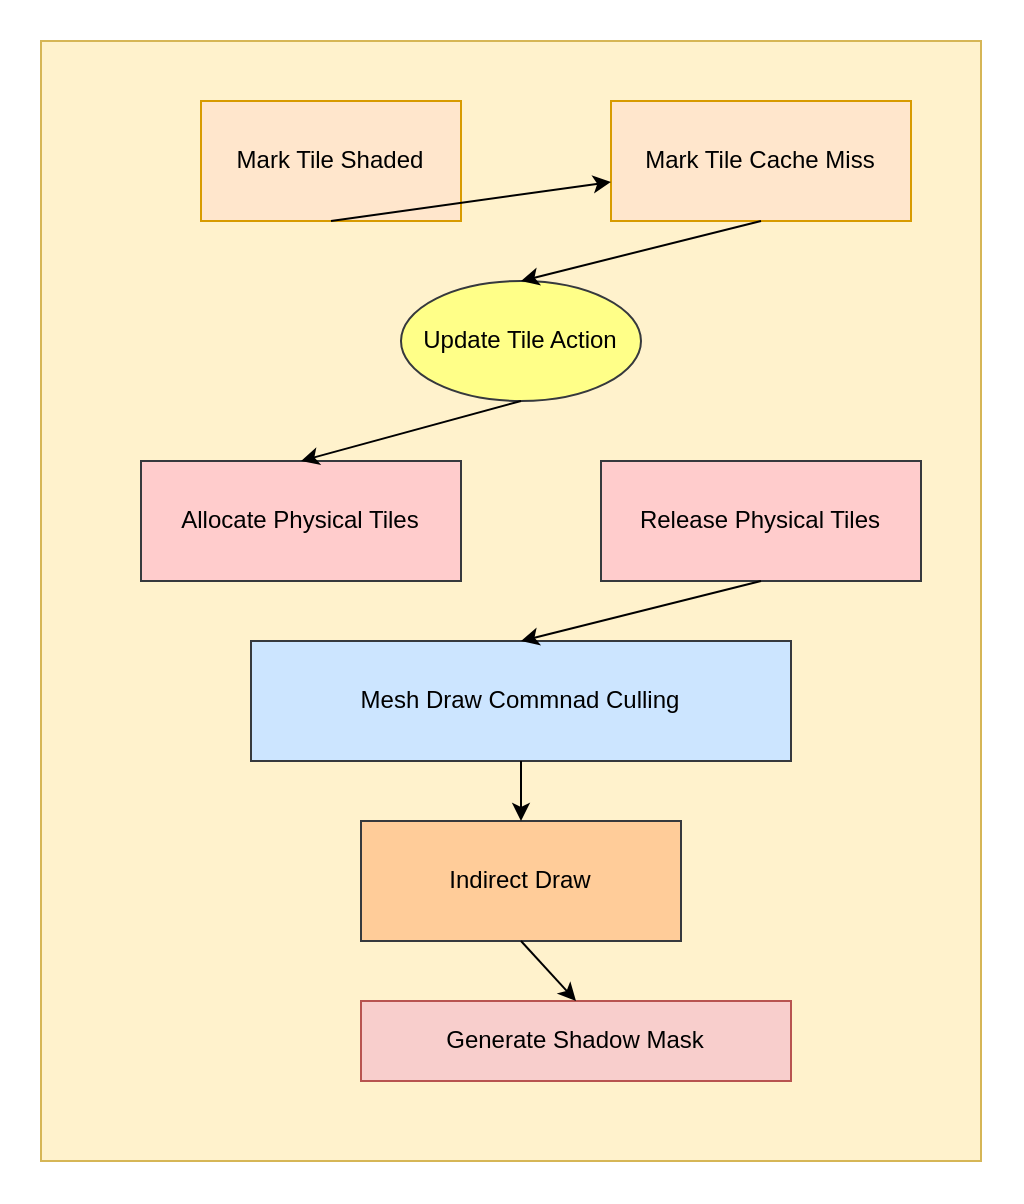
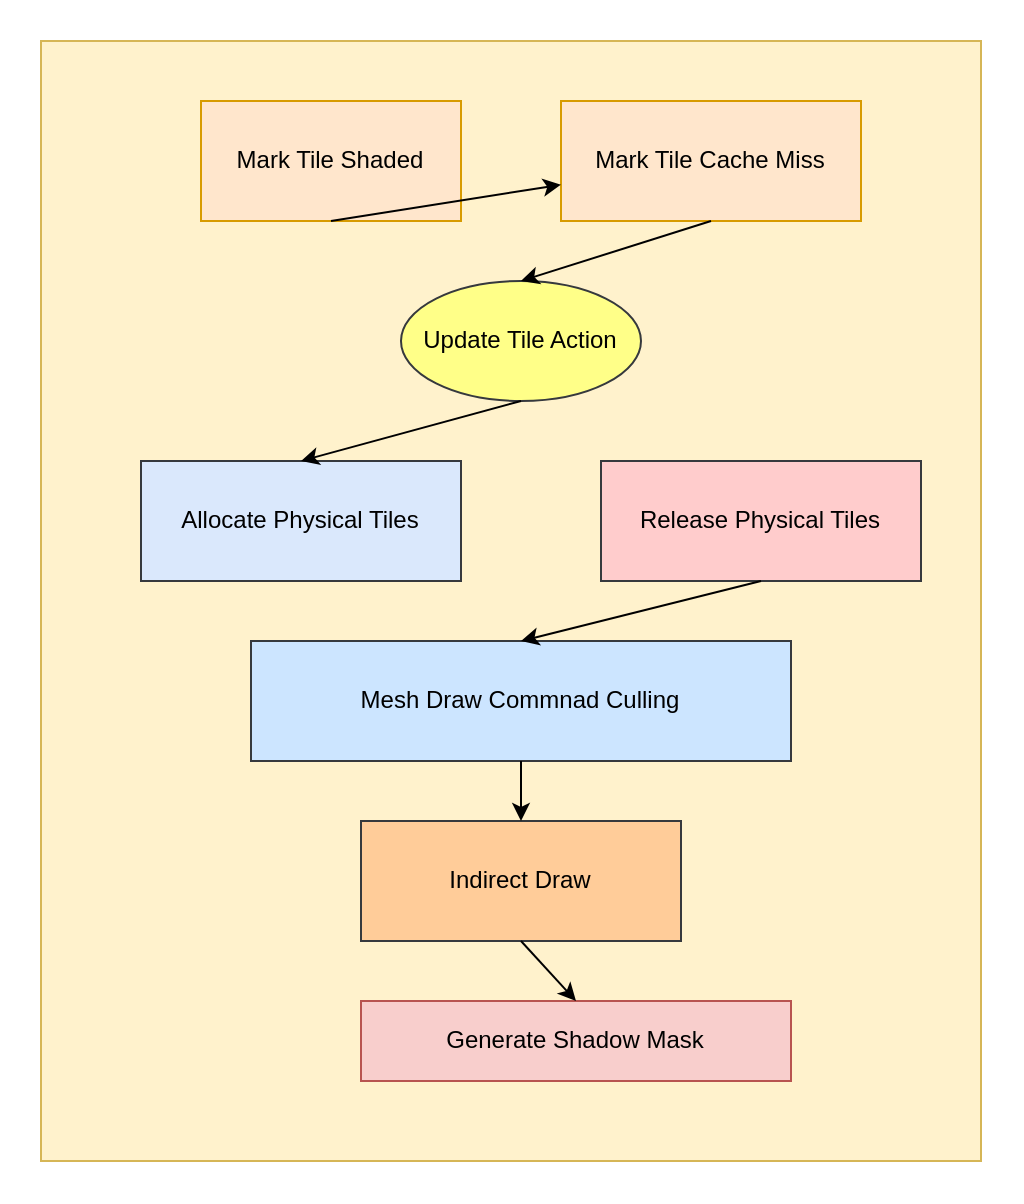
(761, 161) -> (711, 161)
(301, 521) -> (301, 521)
